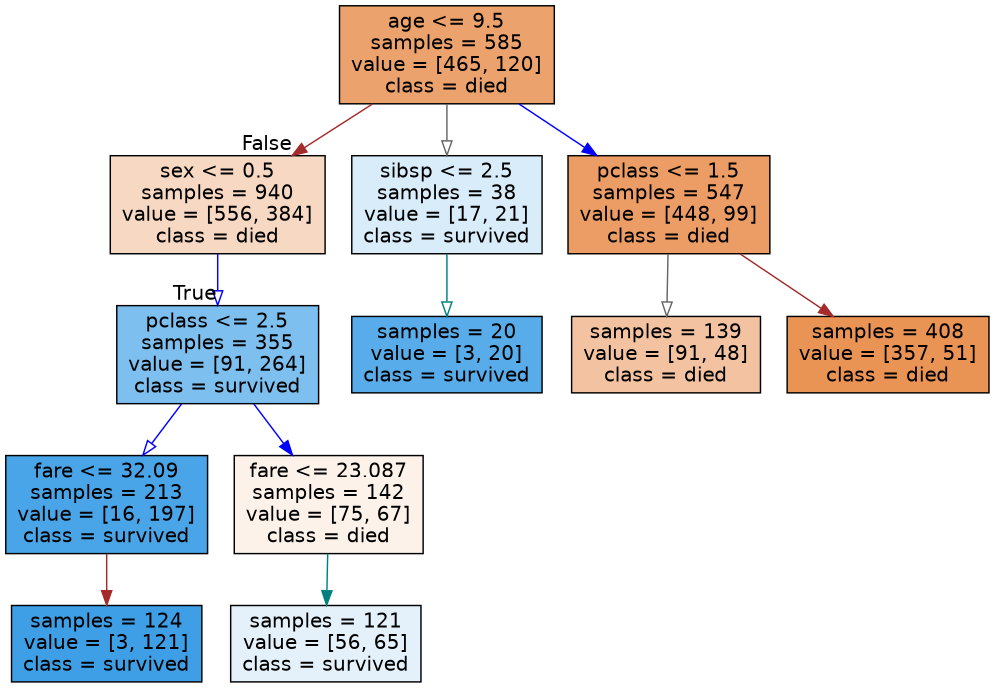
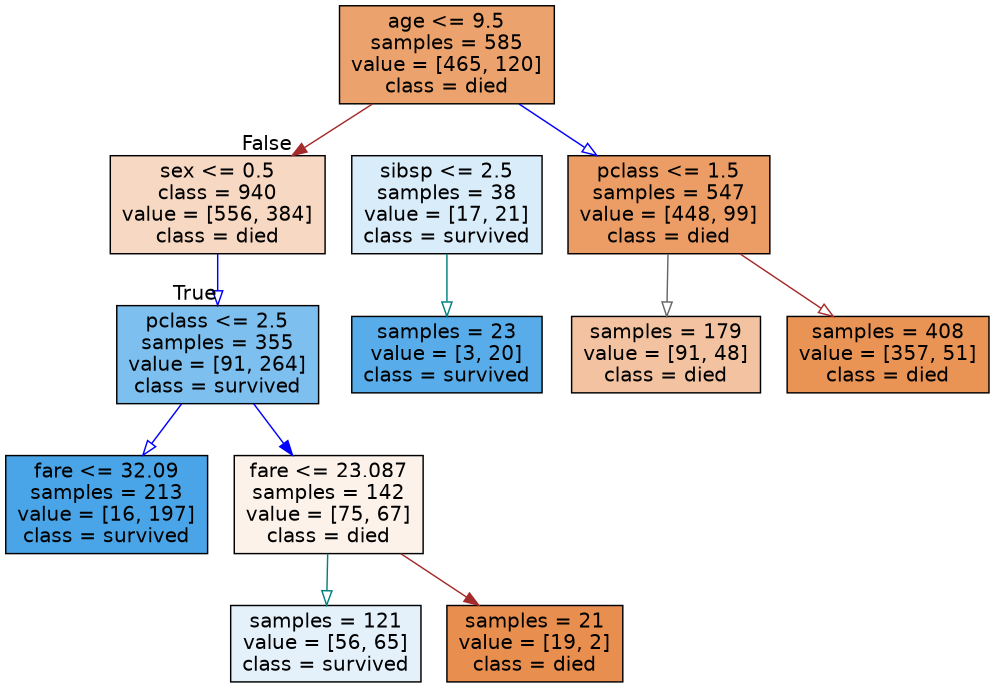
(447, 122) -> none
(552, 126) -> (552, 126)
(218, 205) -> (218, 205)
(781, 281) -> (781, 281)
(447, 355) -> (447, 355)
(666, 355) -> (666, 355)
(327, 572) -> (327, 572)
(107, 644) -> none
none -> (535, 644)
